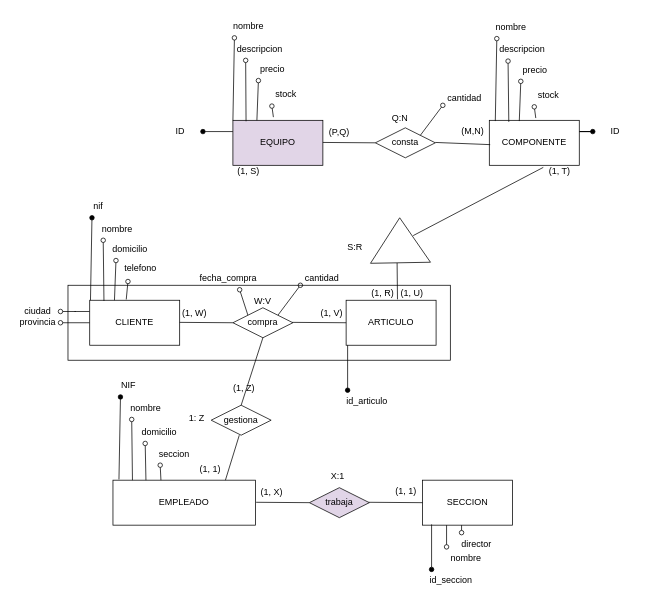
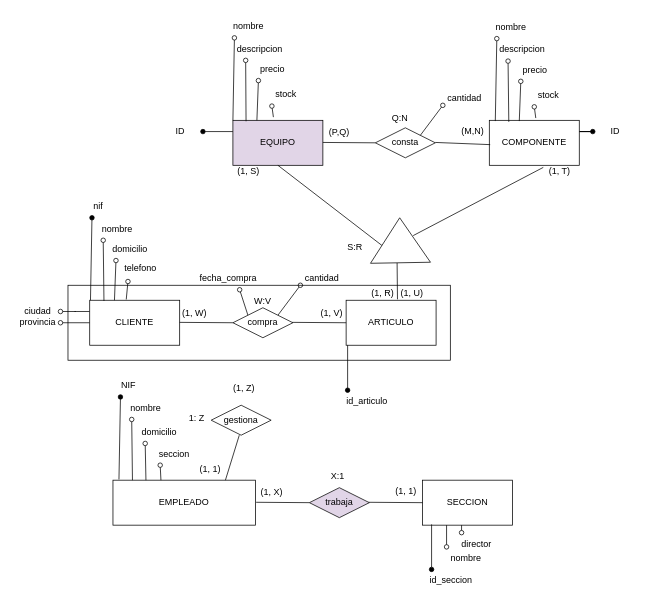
none -> (330, 206)
(252, 372) -> none
